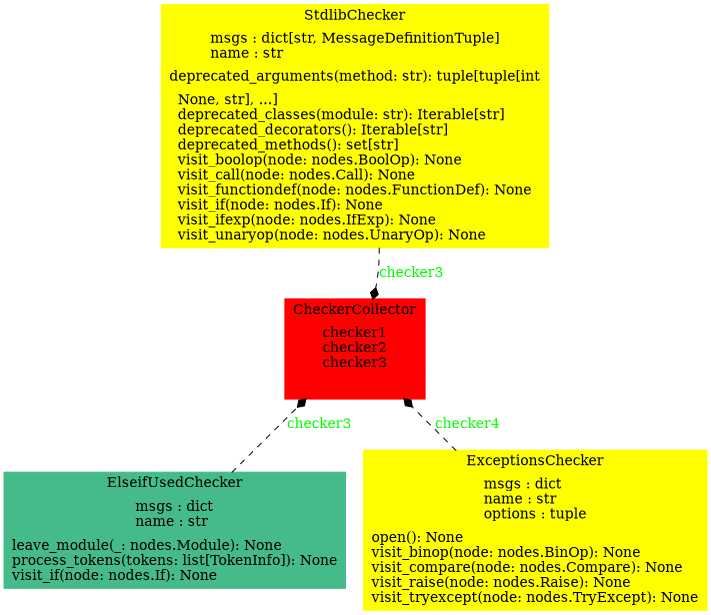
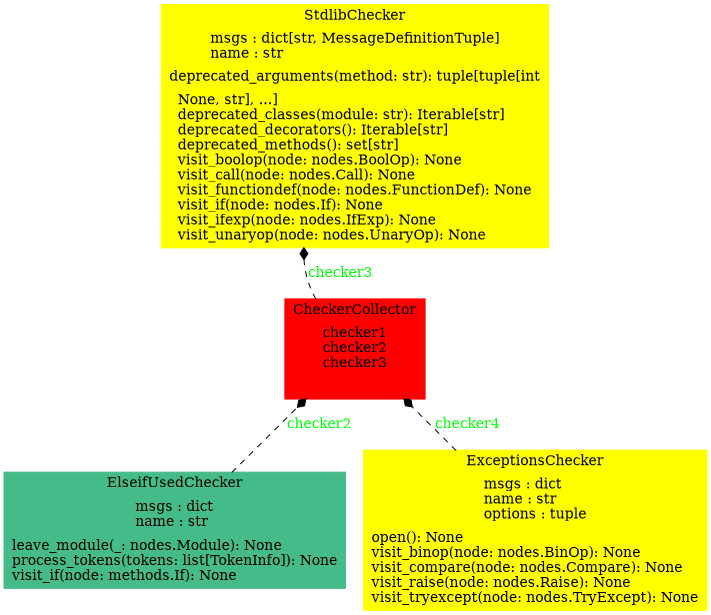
(379, 268) -> (308, 280)
(319, 425) -> (319, 425)
(115, 576) -> (125, 576)
